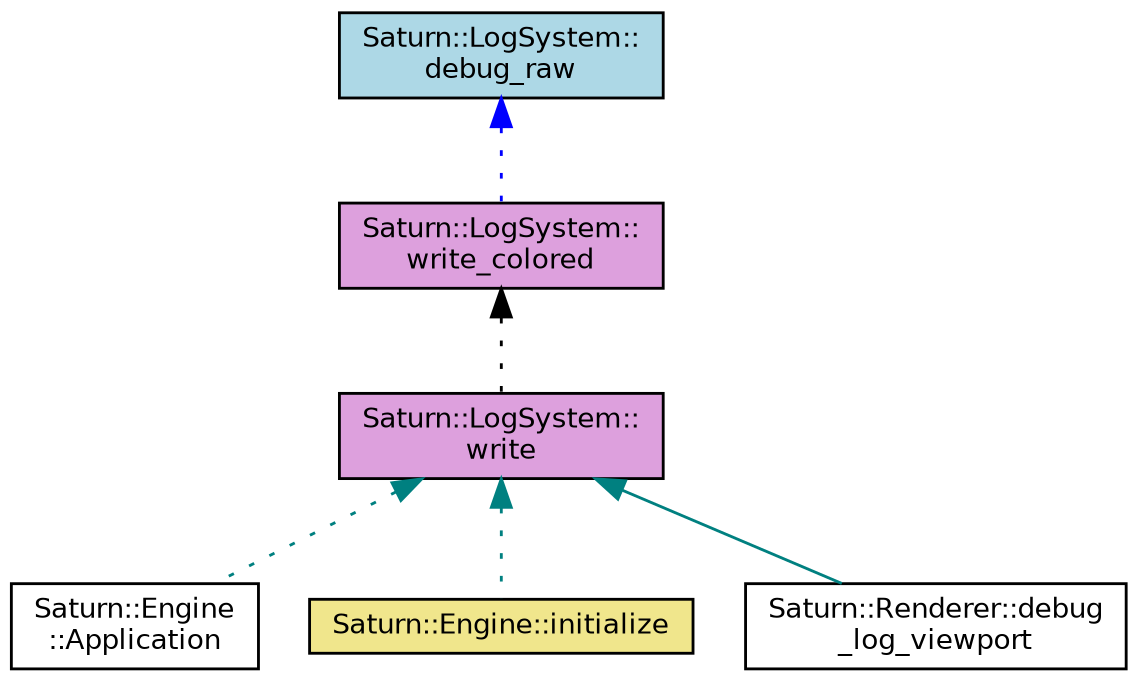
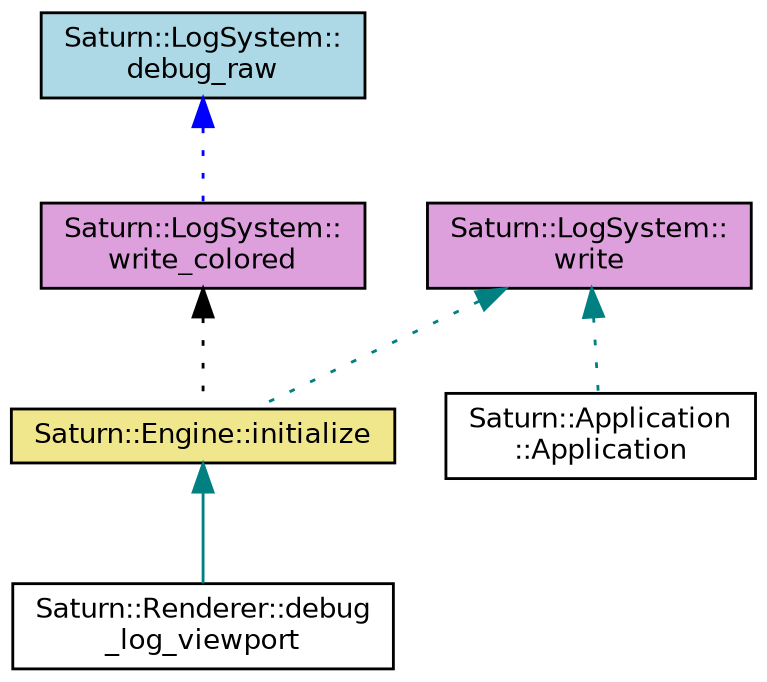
(501, 355) -> (203, 363)
(732, 537) -> (203, 538)
(135, 626) -> (601, 436)
